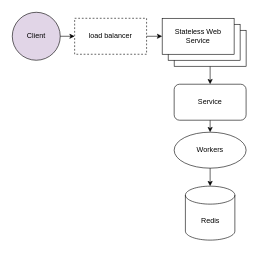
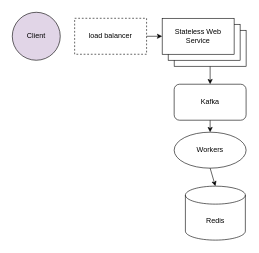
(69, 36) -> none
(210, 102) -> (210, 102)
(210, 213) -> (216, 213)
